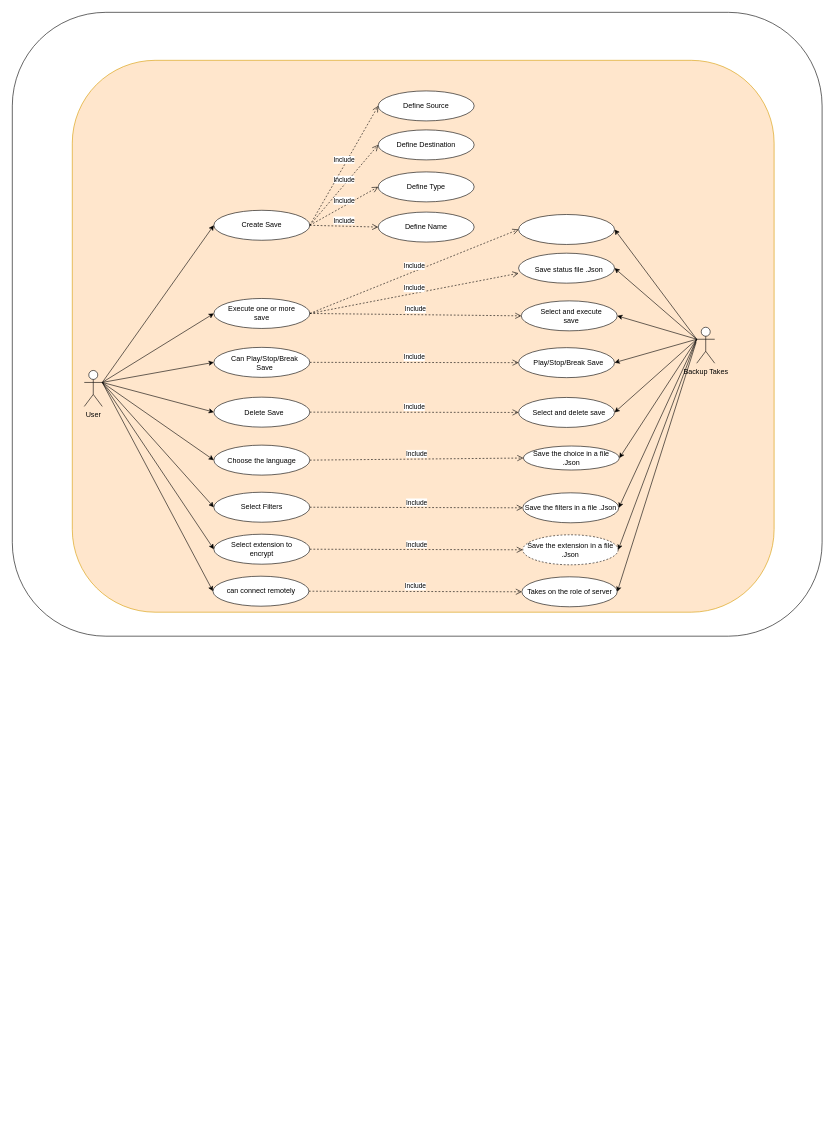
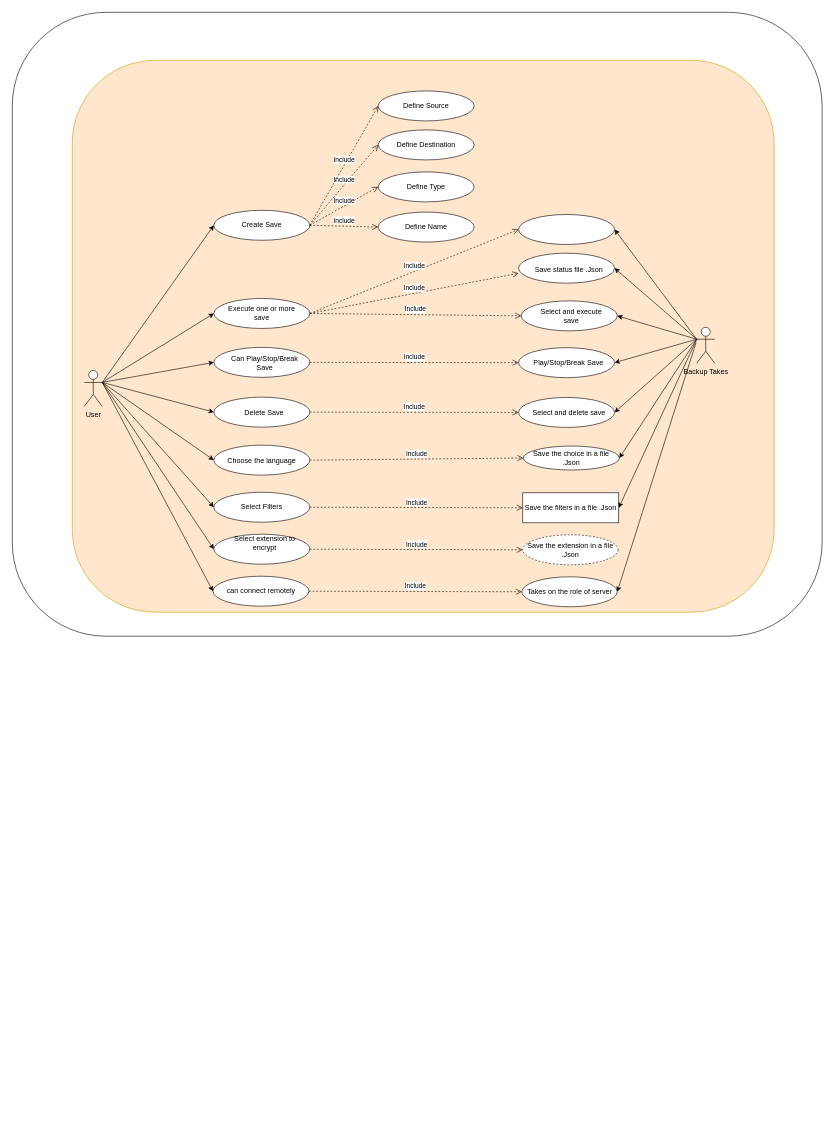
(654, 454) -> none
(571, 508) -> (571, 508)
(262, 549) -> (265, 543)
